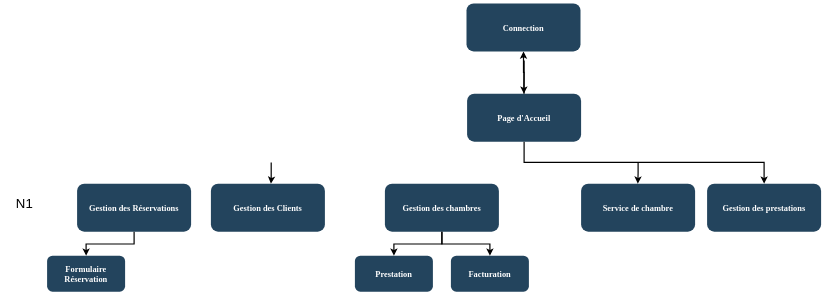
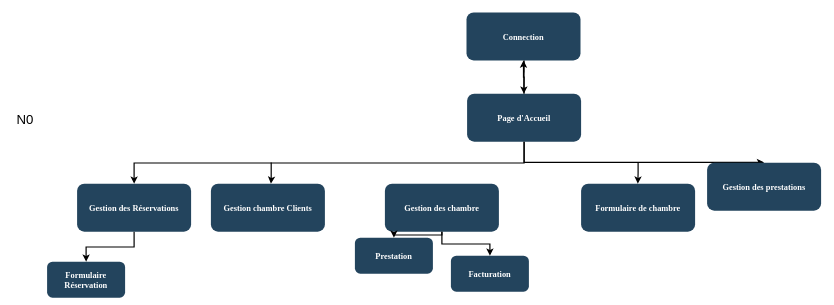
(524, 27) -> (524, 36)
none -> (25, 120)
none -> (321, 163)
(24, 204) -> none
(268, 208) -> (268, 208)
(442, 208) -> (442, 208)
(638, 208) -> (638, 208)
(764, 208) -> (764, 187)
(86, 274) -> (86, 280)
(394, 274) -> (394, 256)
